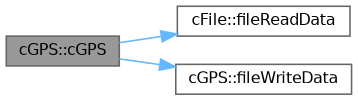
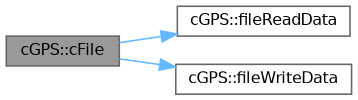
(264, 21) -> (264, 21)
(63, 51) -> (63, 51)
